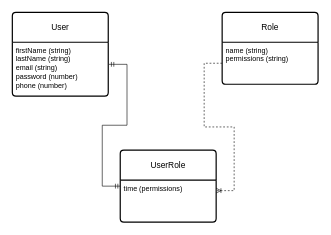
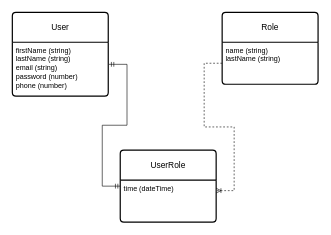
(262, 55) -> (257, 55)
(156, 189) -> (151, 189)
